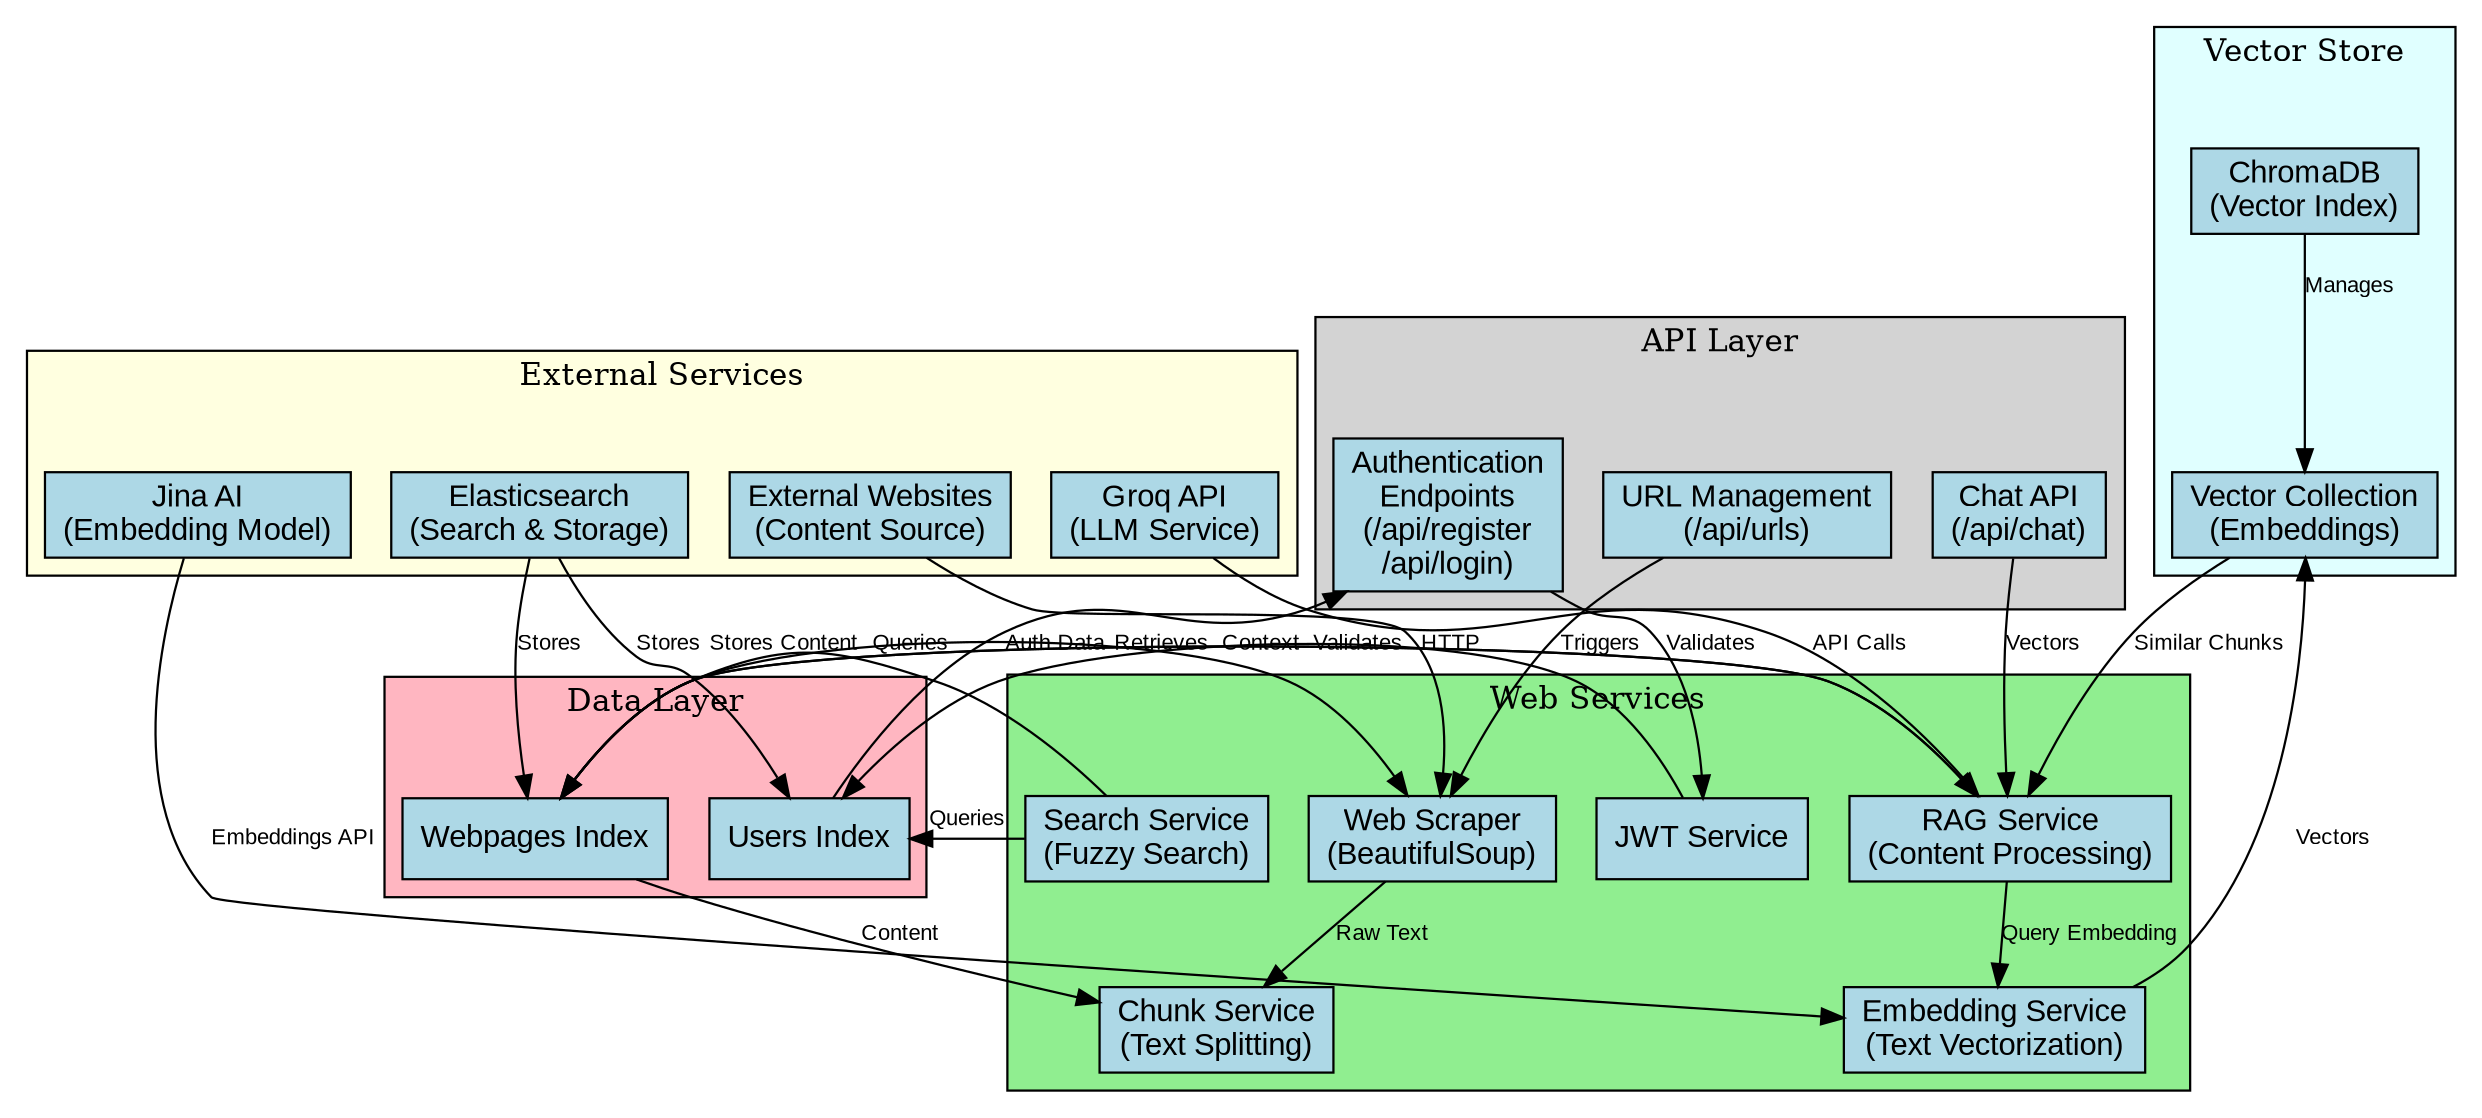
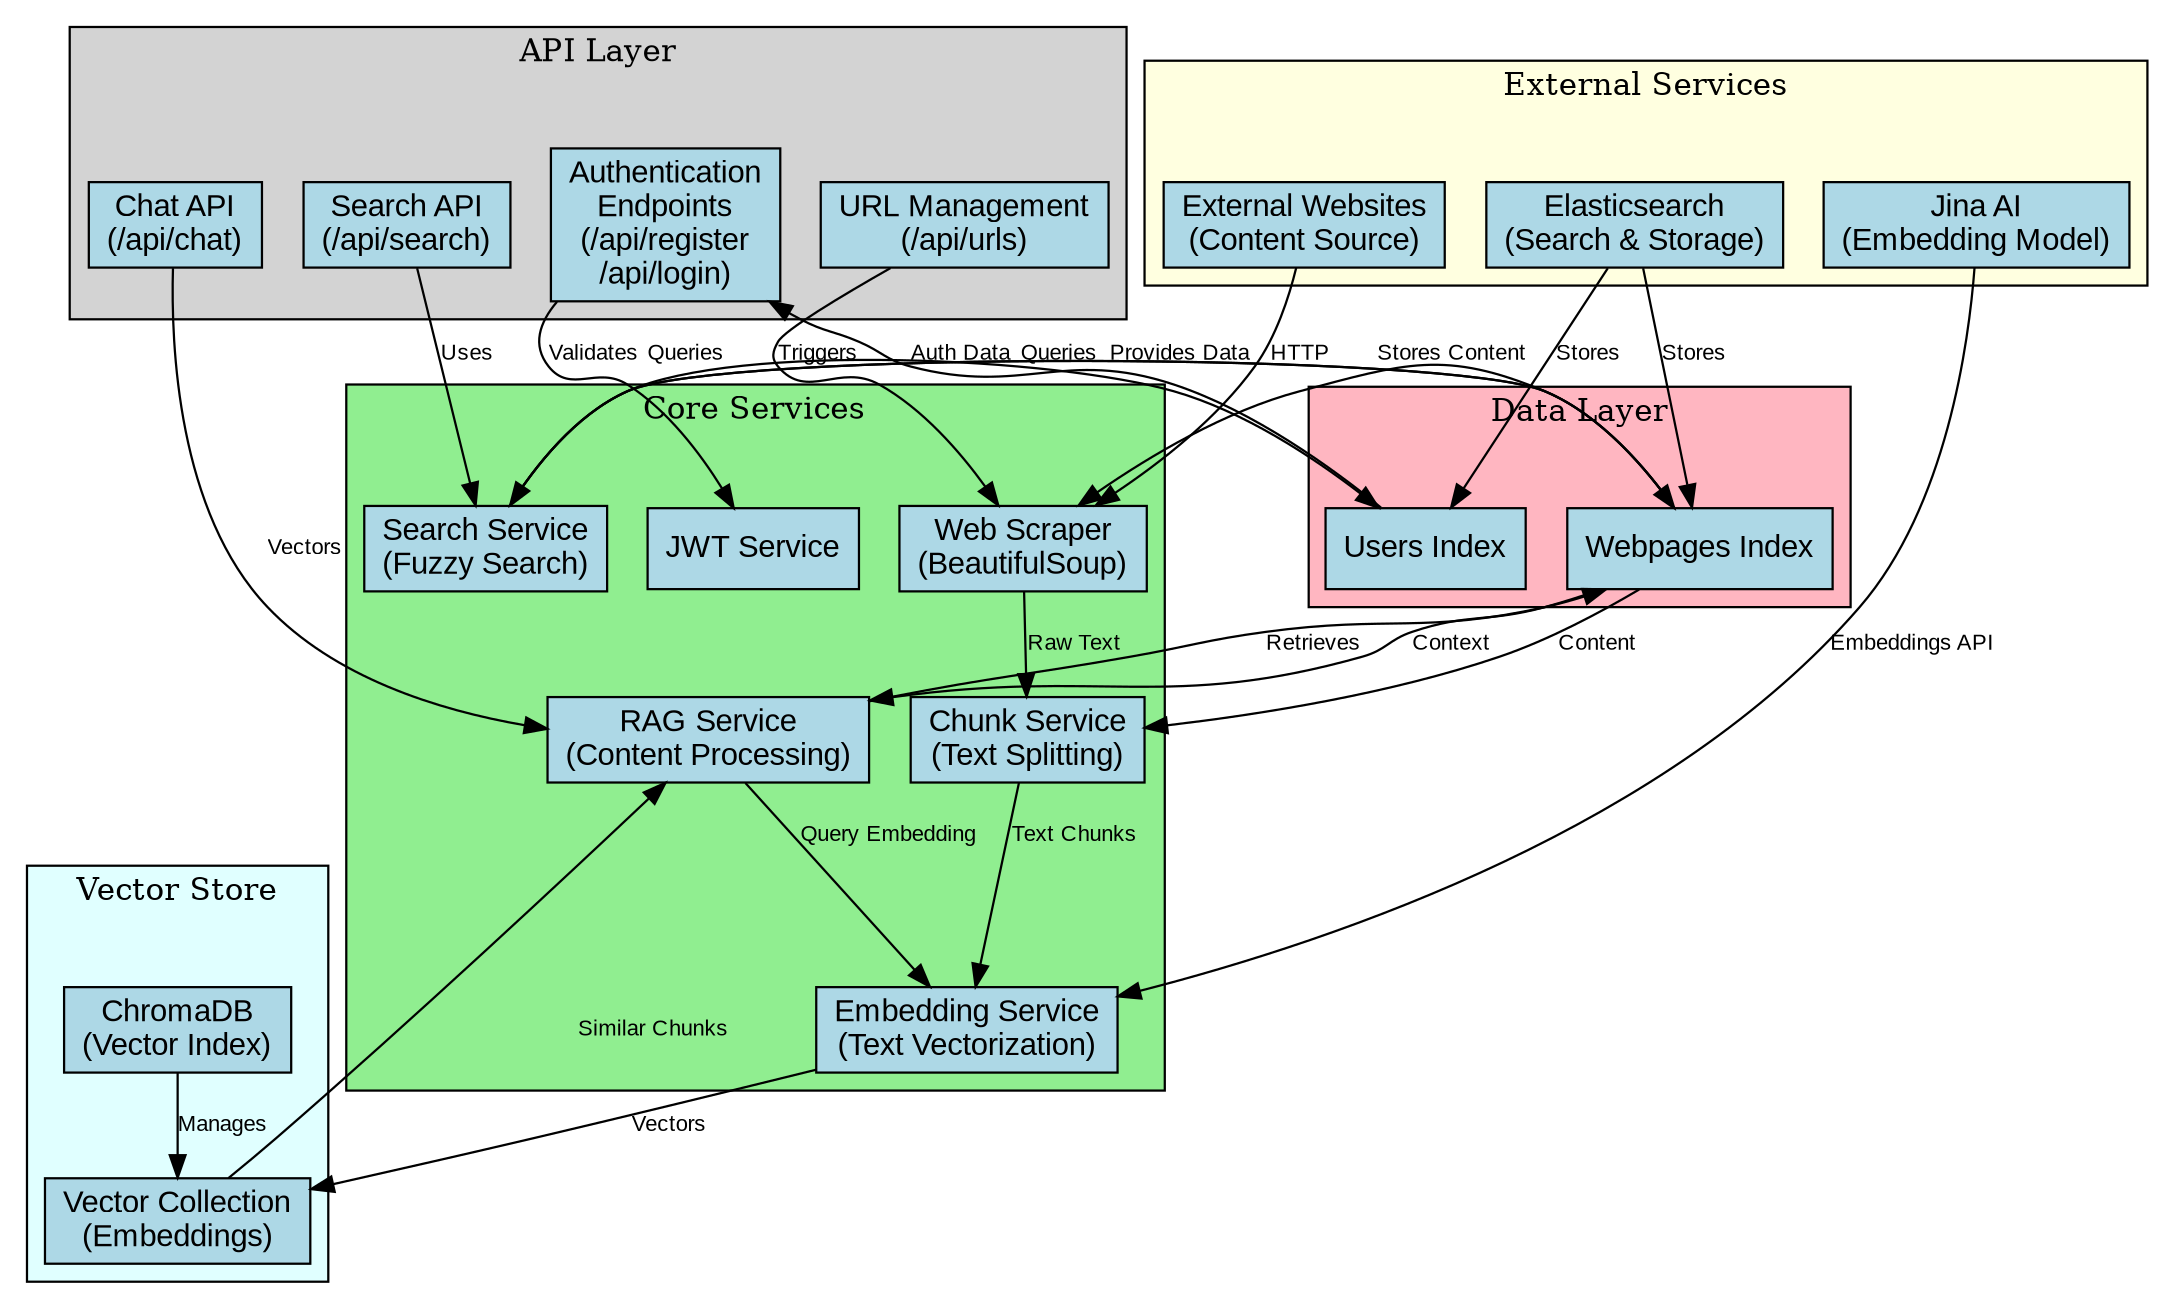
none -> (407, 225)
none -> (1103, 361)
(1165, 515) -> none
(1281, 644) -> none
(1599, 700) -> (756, 410)
none -> (1000, 874)
